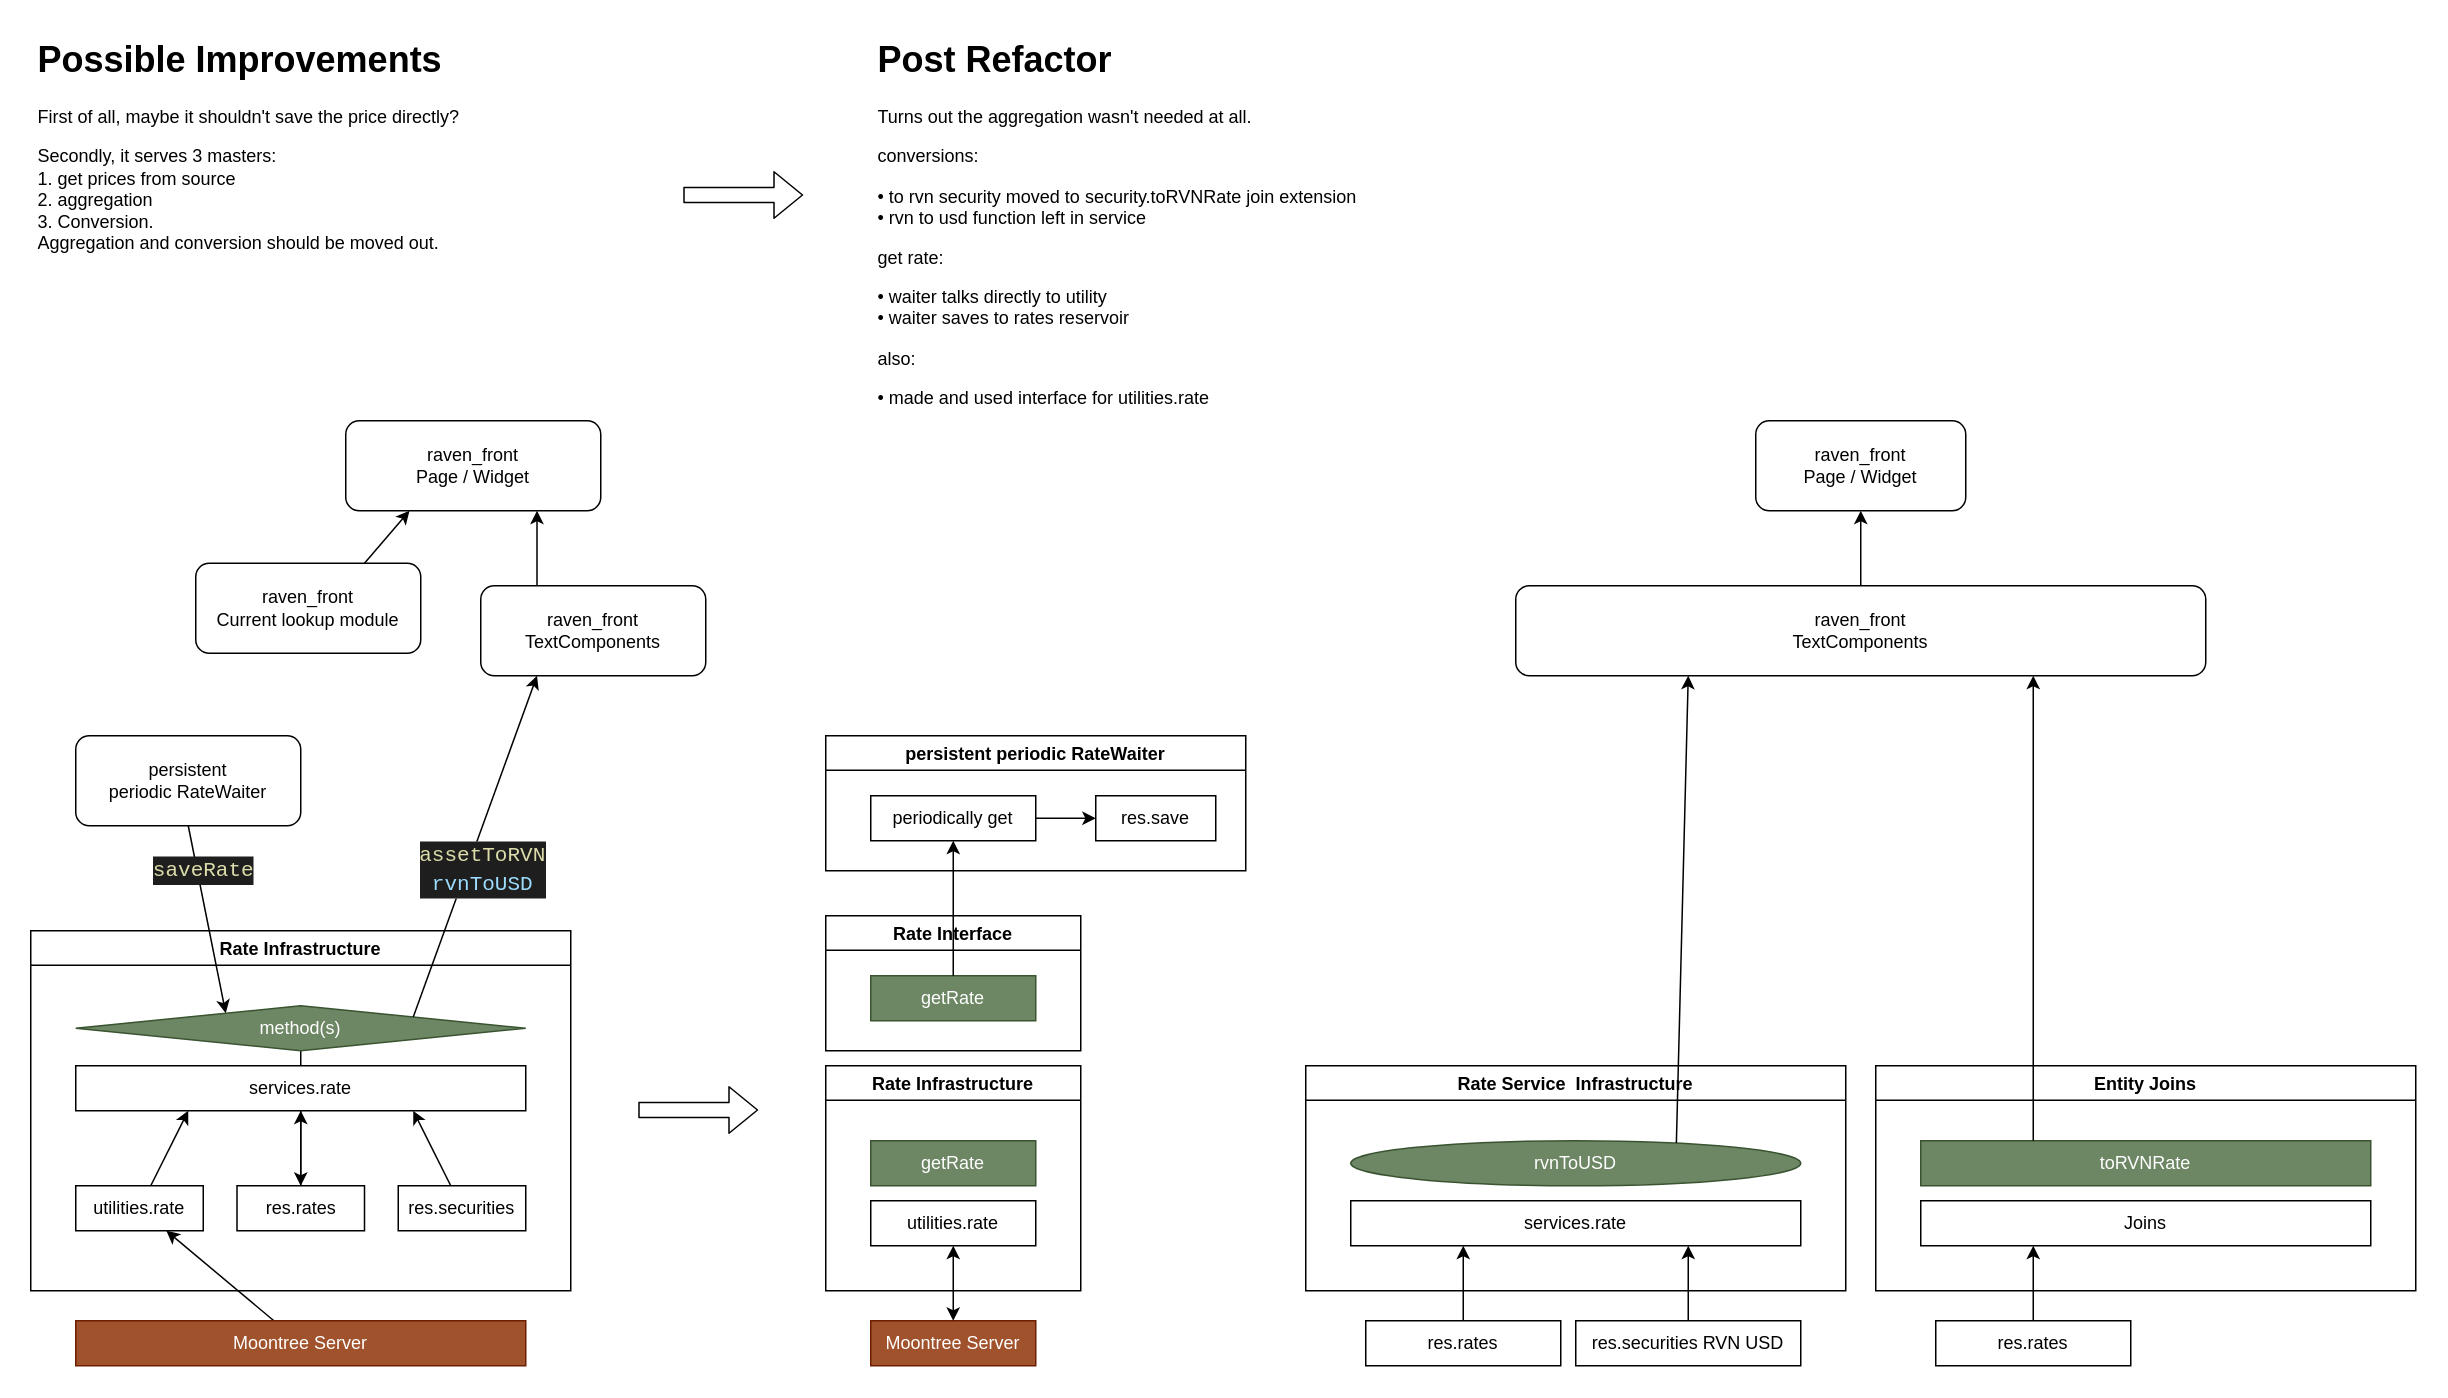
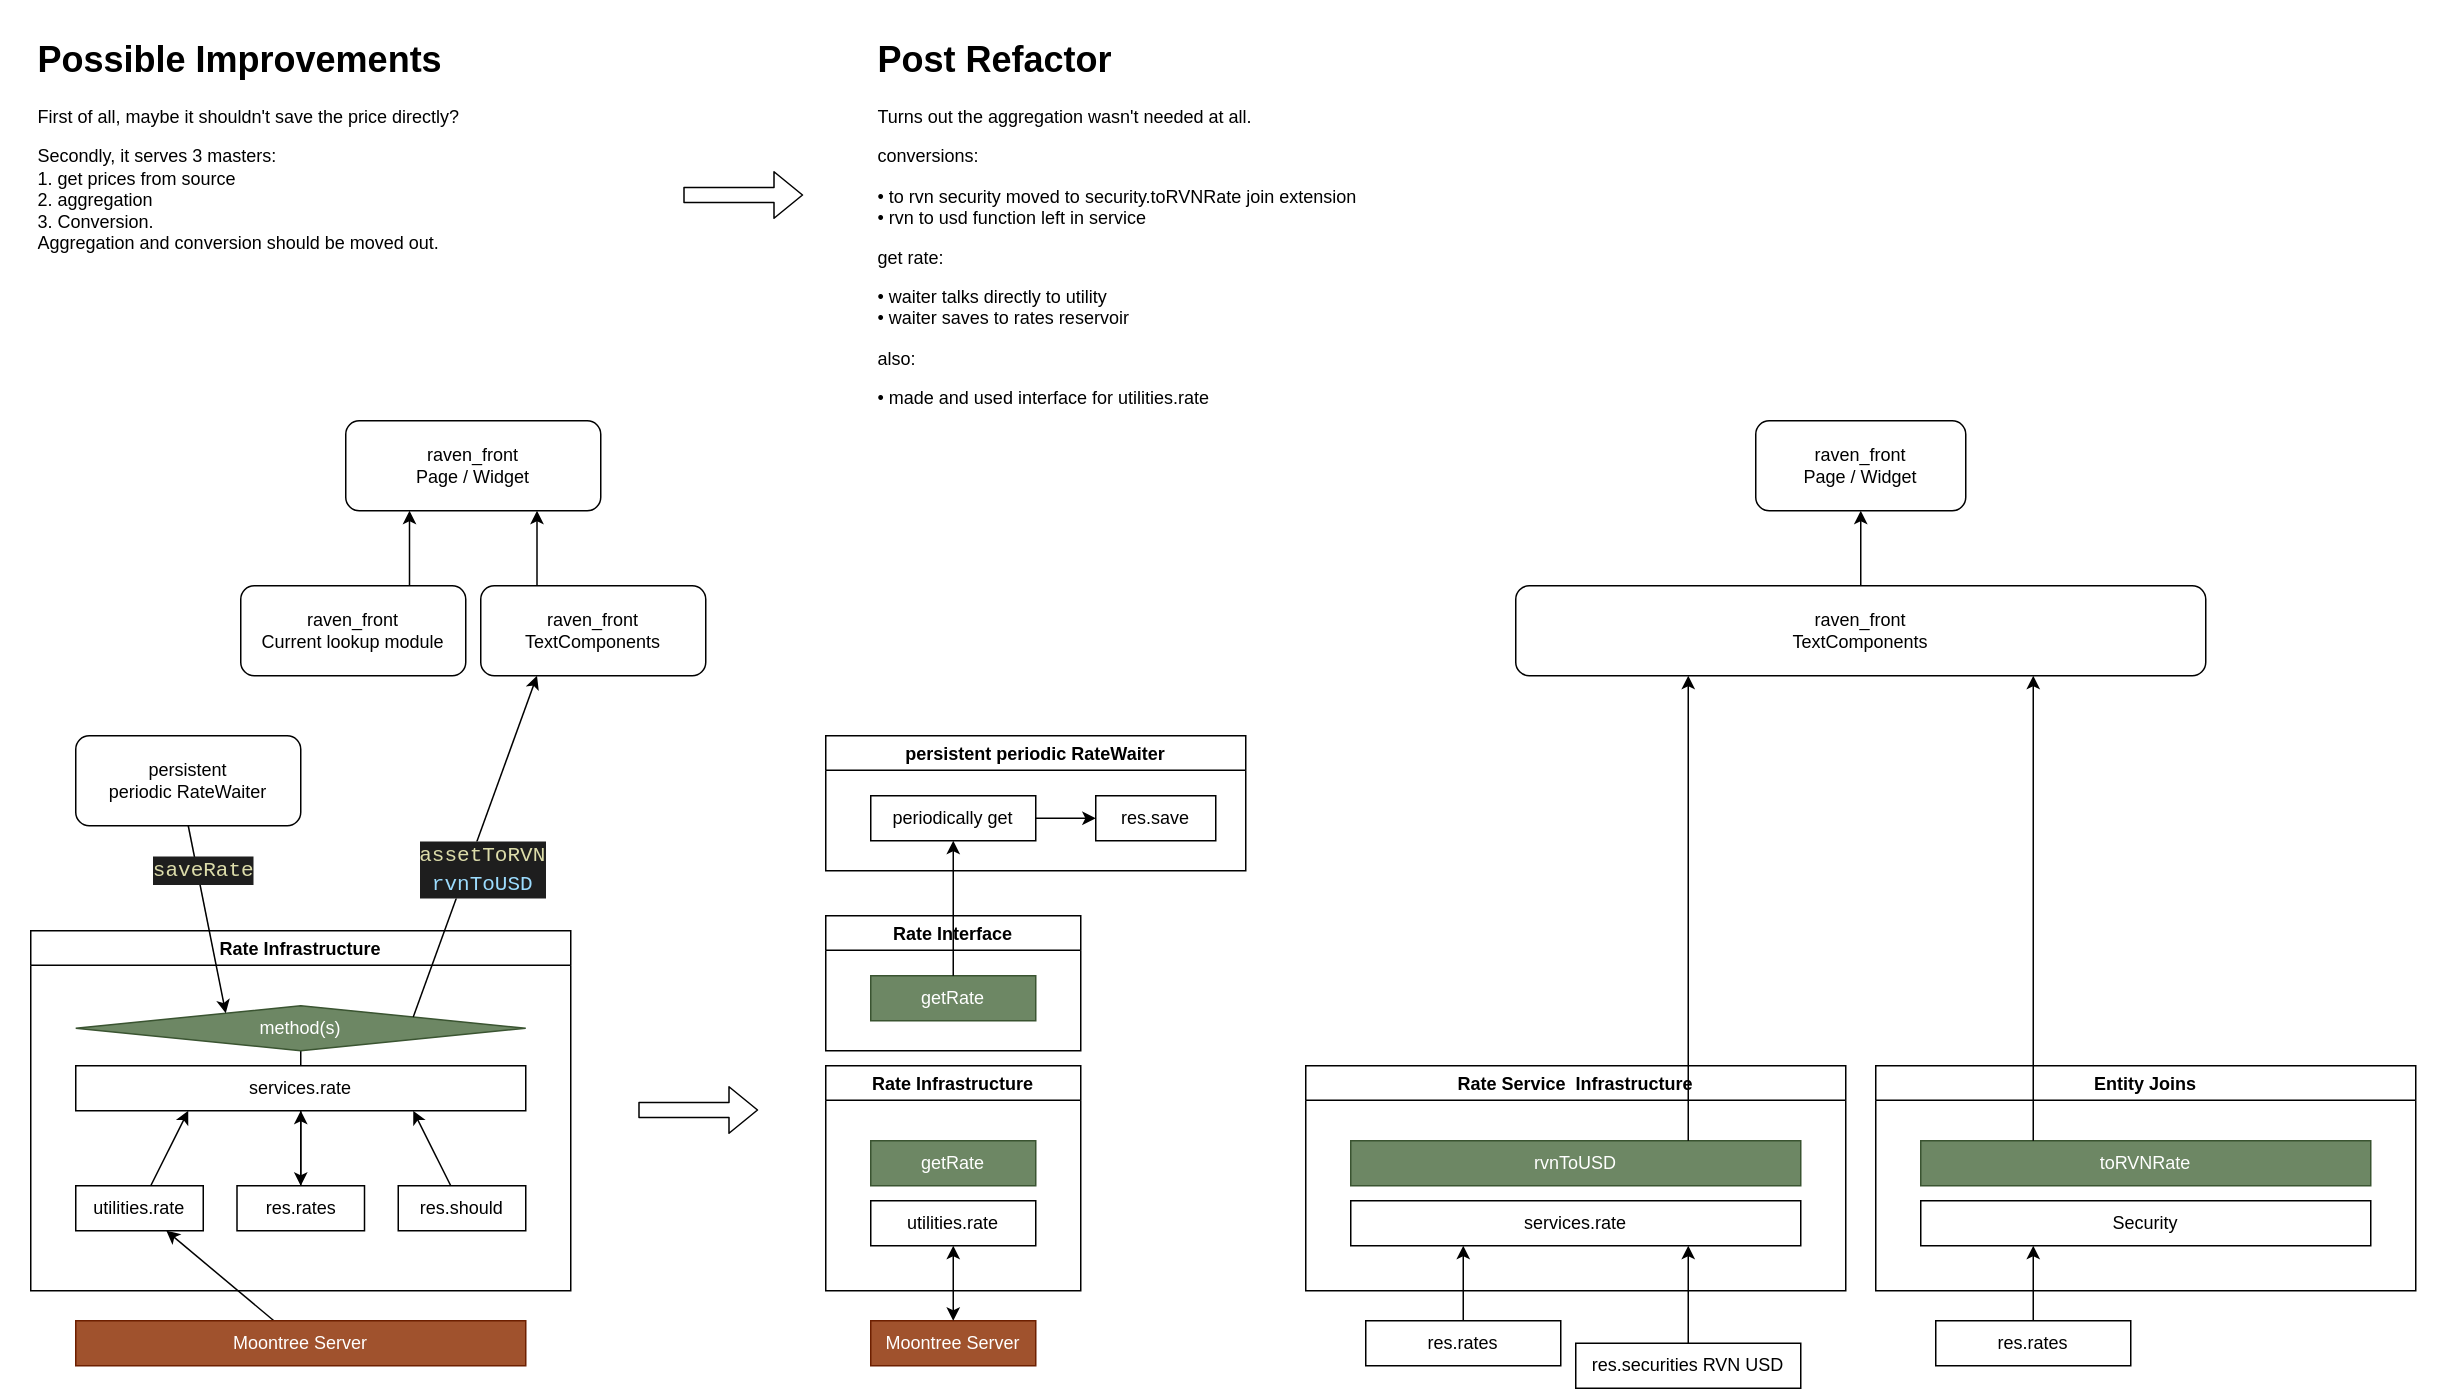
(308, 608) -> (353, 631)
(1576, 1163) -> (1576, 1163)
(462, 1208) -> (462, 1208)
(2146, 1223) -> (2146, 1223)
(1688, 1343) -> (1688, 1366)
